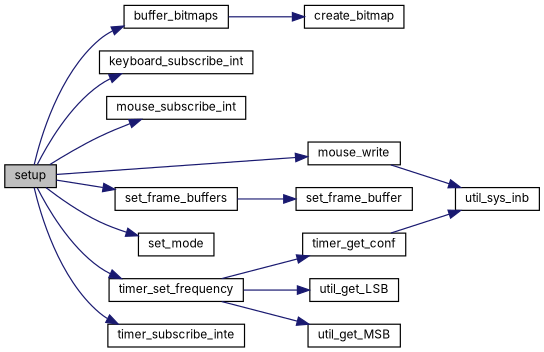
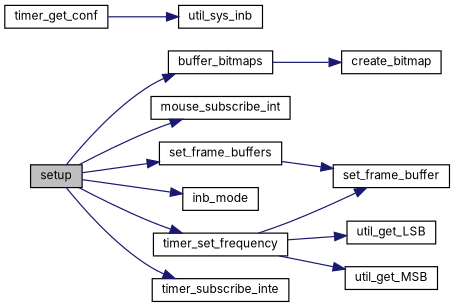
(176, 62) -> none
(354, 153) -> none
(176, 245) -> (221, 199)
(260, 269) -> (308, 215)
